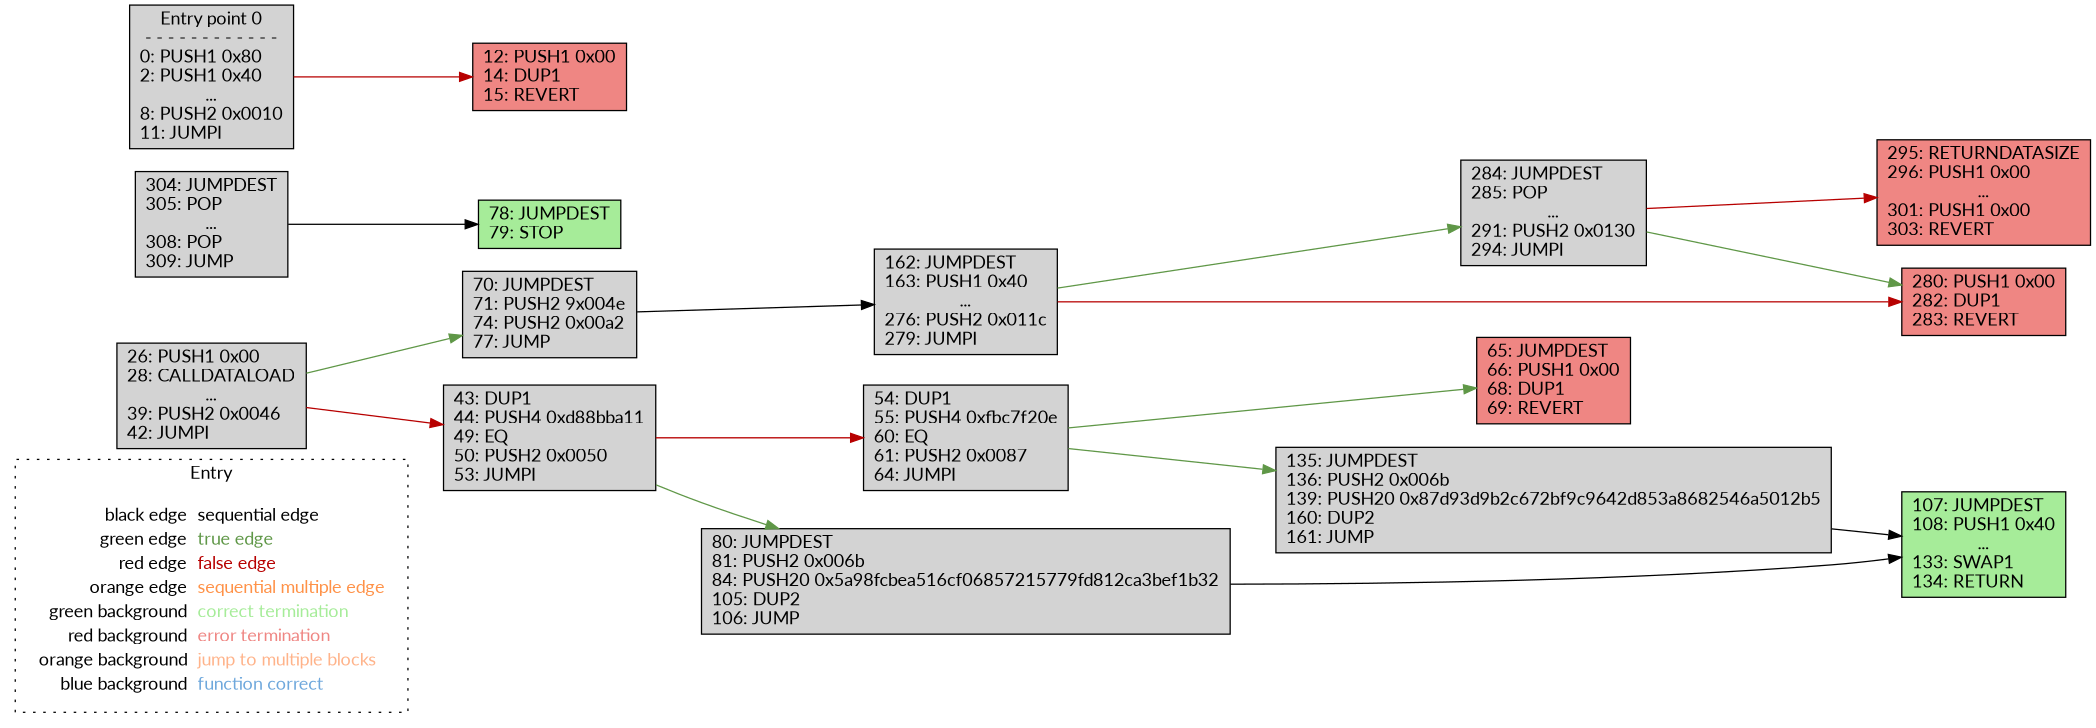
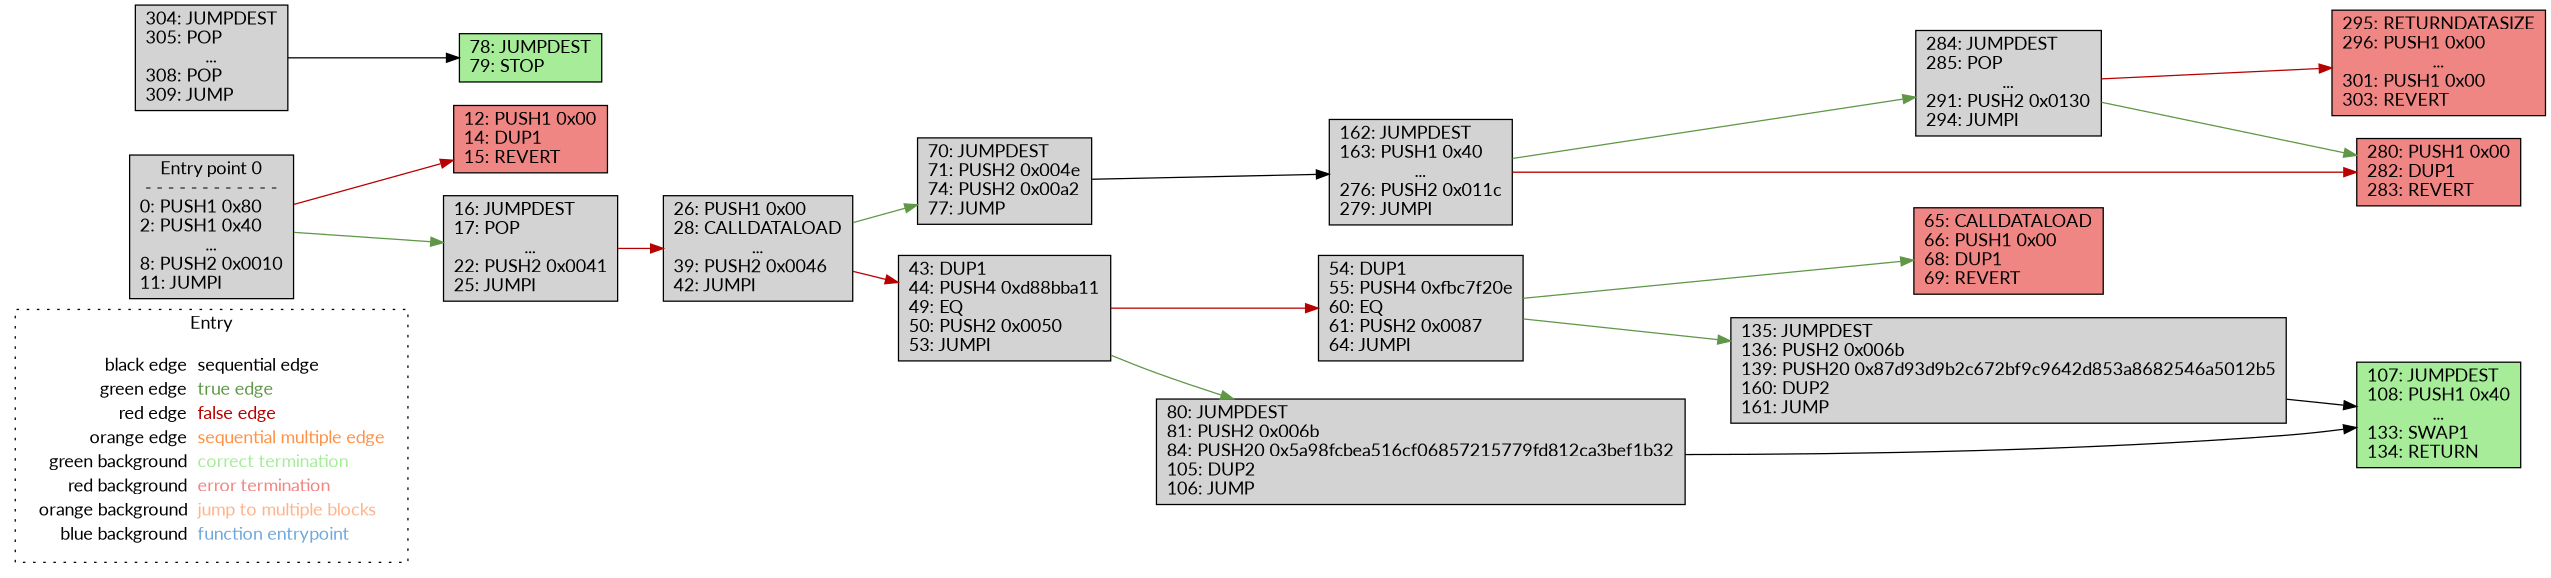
none -> (531, 248)
(550, 315) -> (1005, 181)
(1554, 381) -> (2009, 251)
(261, 684) -> (274, 534)
